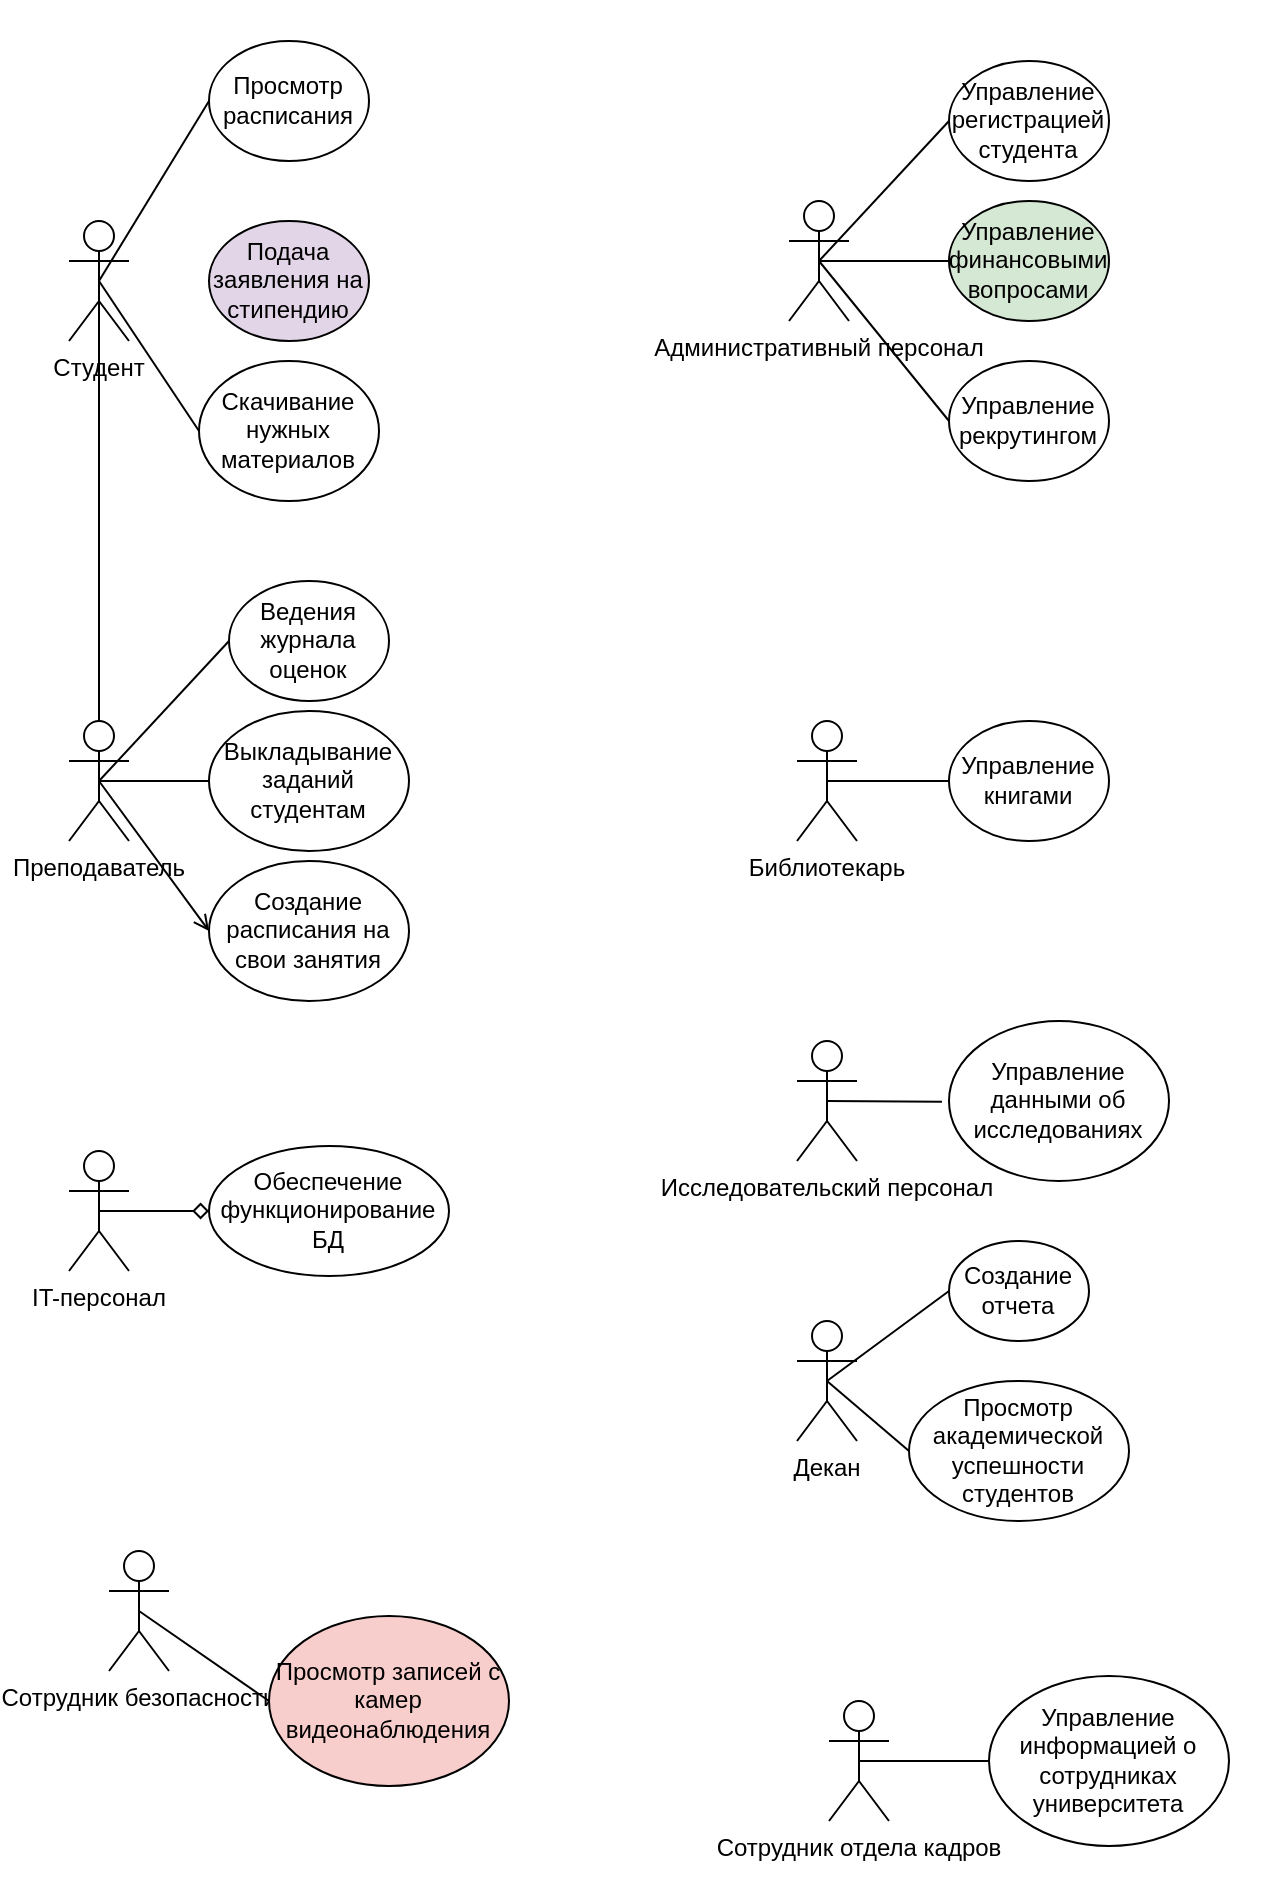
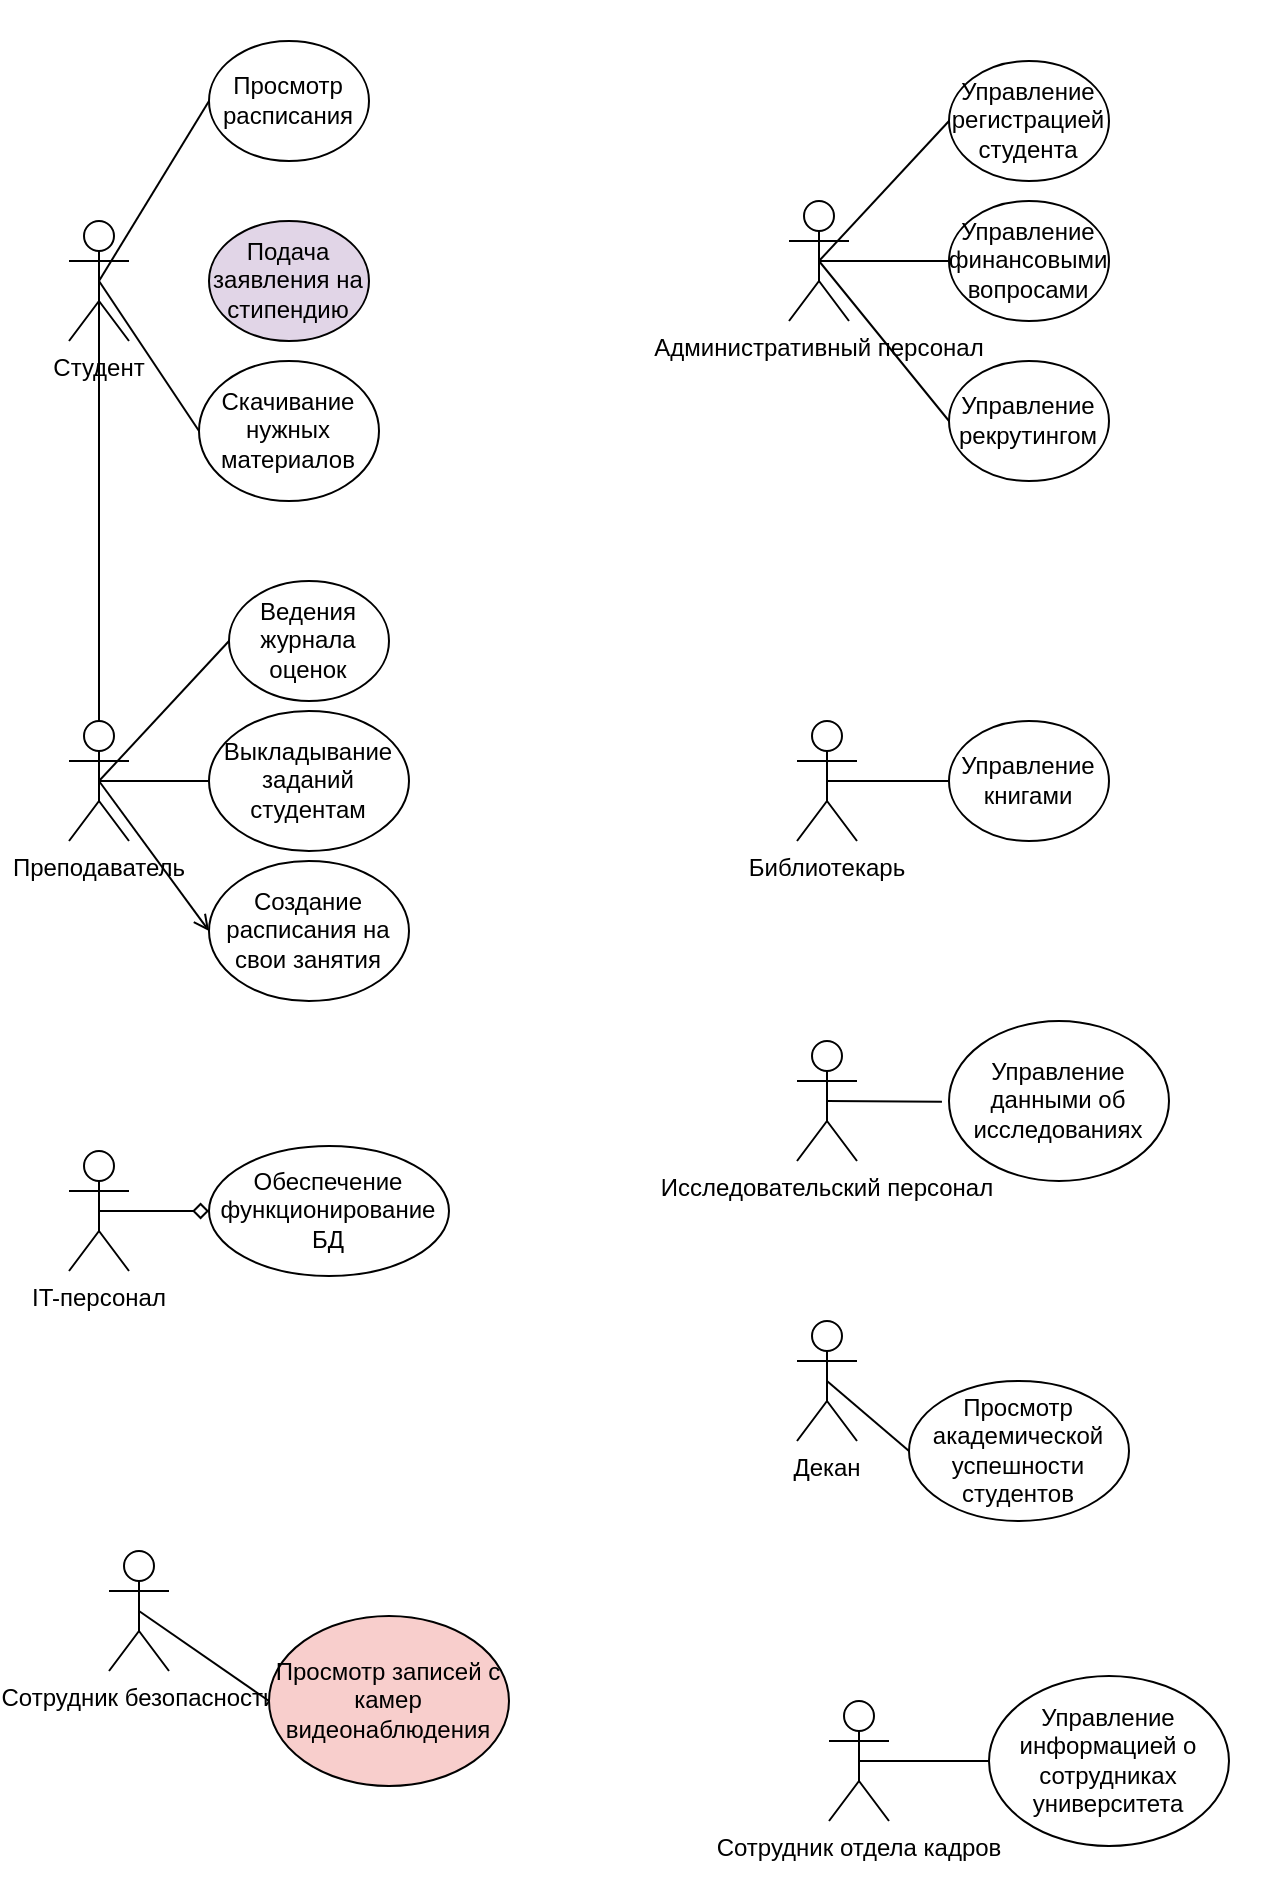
(1029, 261) -> (1029, 261)
(1019, 1291) -> none
(903, 1325) -> none
